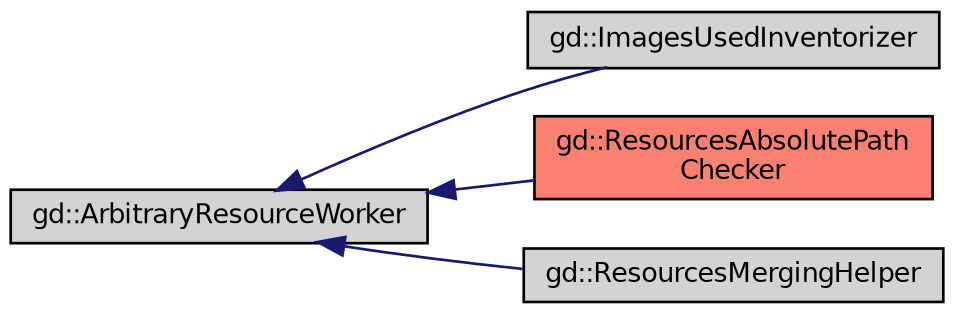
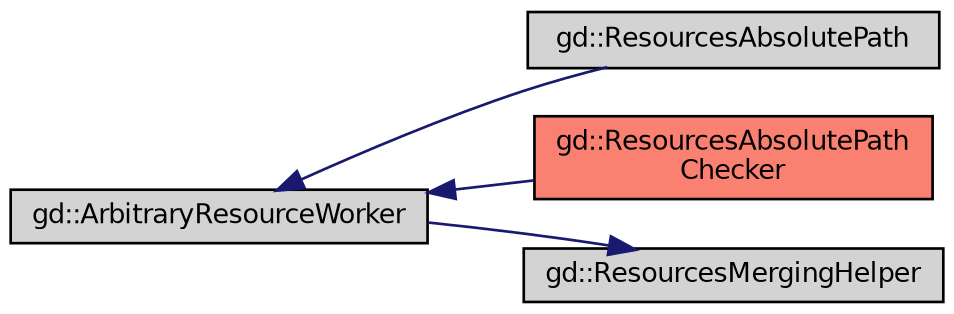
(734, 40) -> (734, 40)
(433, 259) -> (519, 233)
